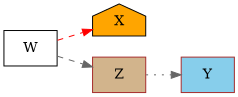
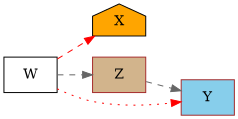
(159, 75) -> (159, 85)
none -> (113, 104)
